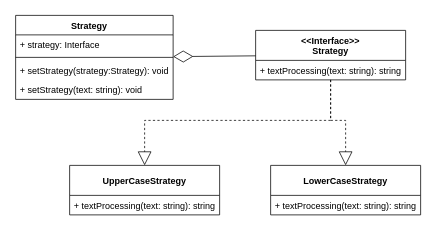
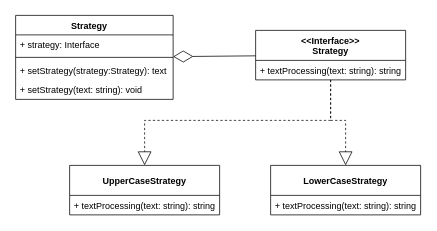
(111, 71) -> (112, 71)
